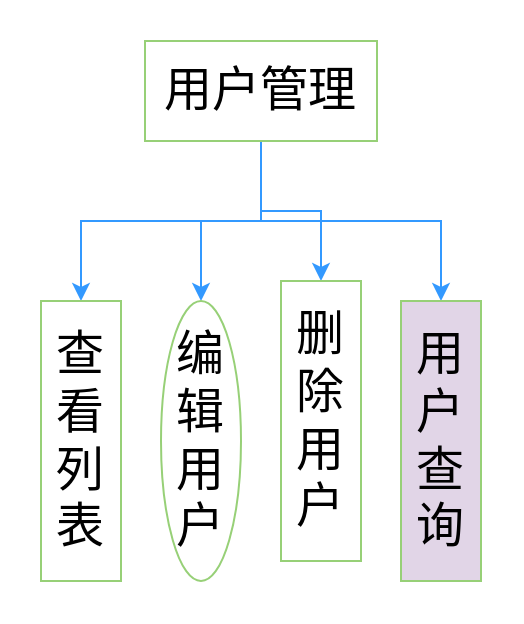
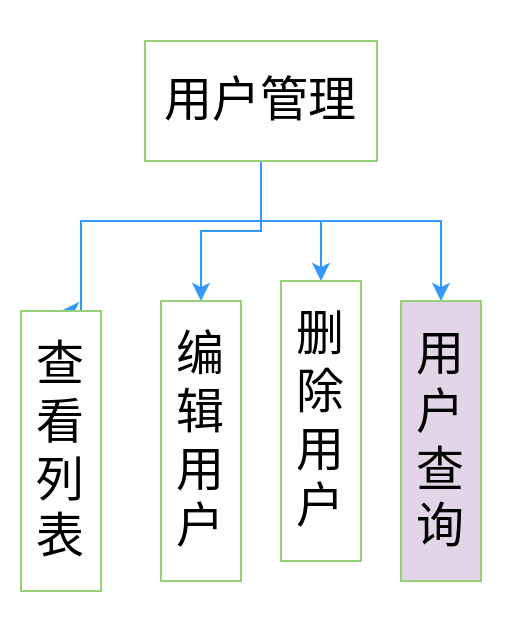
(261, 91) -> (261, 101)
(81, 441) -> (61, 451)
(201, 441) -> (201, 441)
